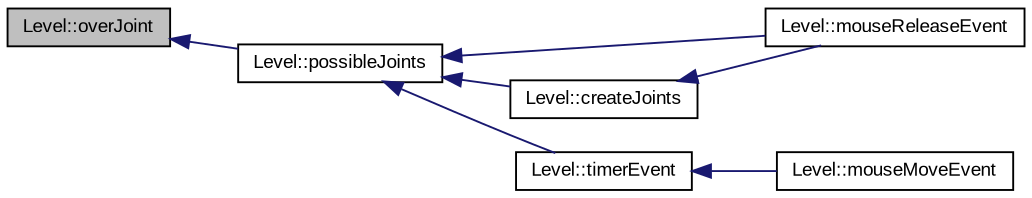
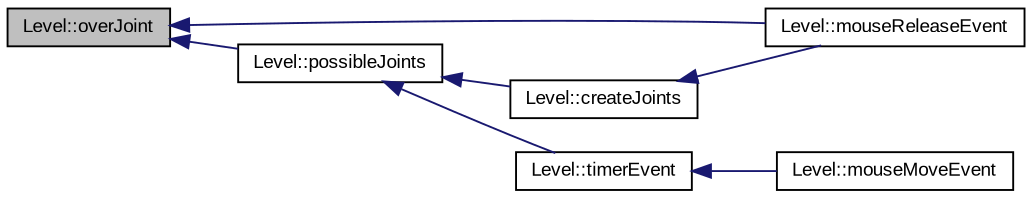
(614, 46) -> (477, 21)
